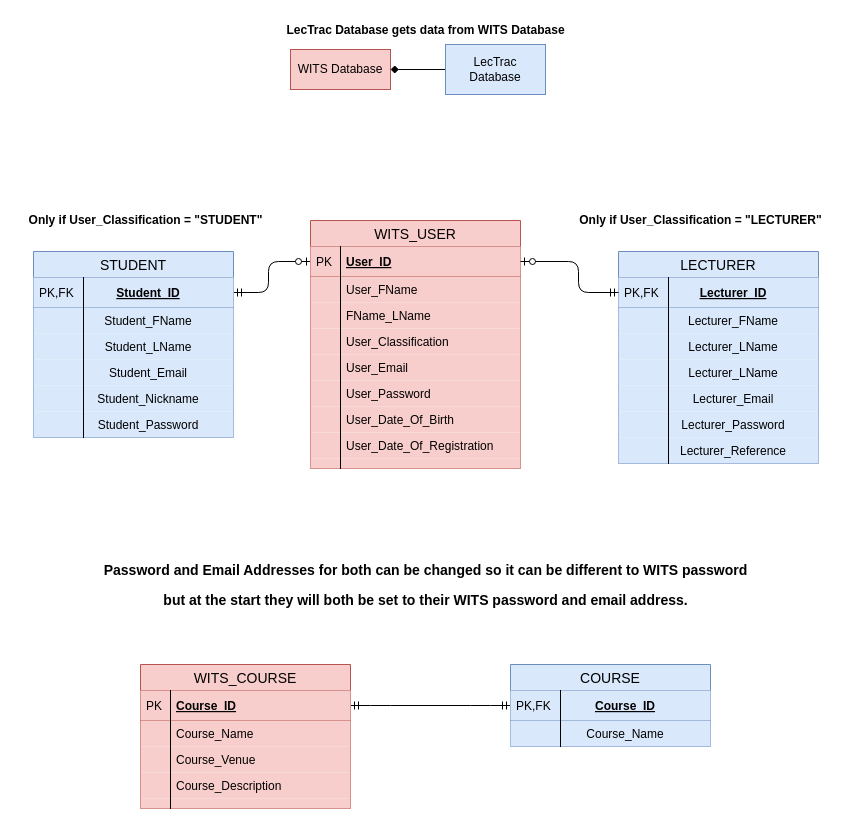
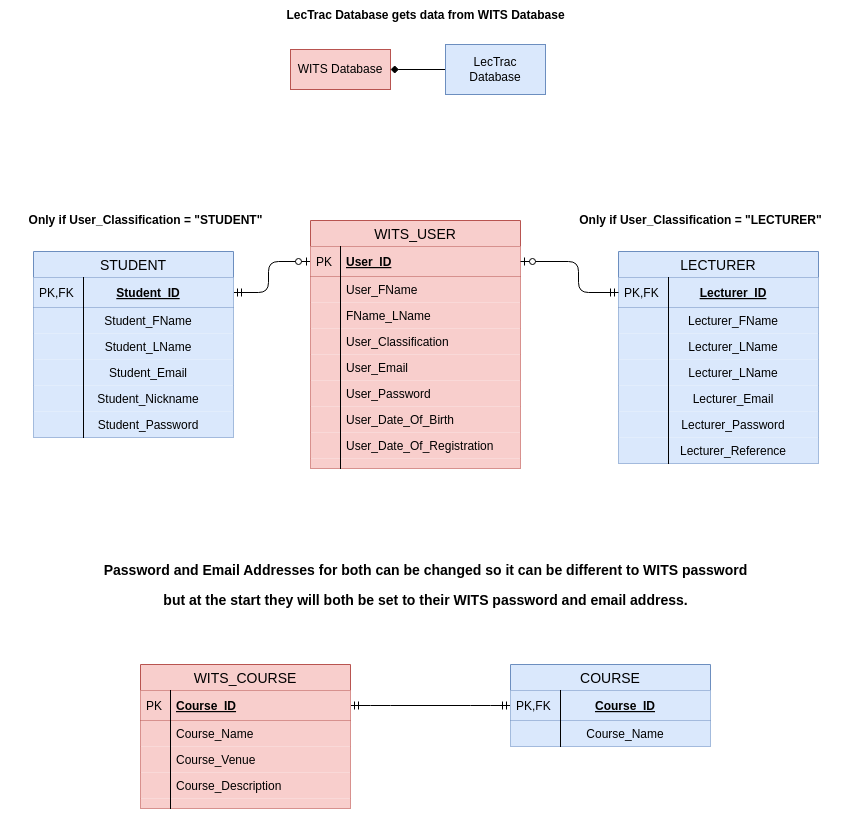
(426, 31) -> (426, 16)
